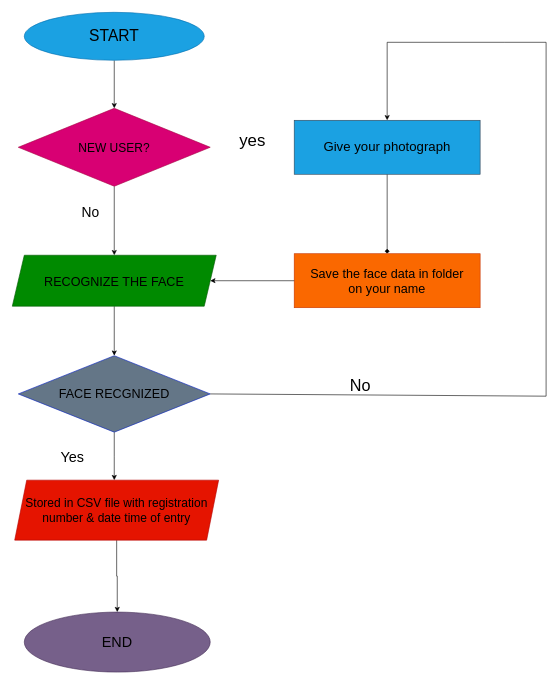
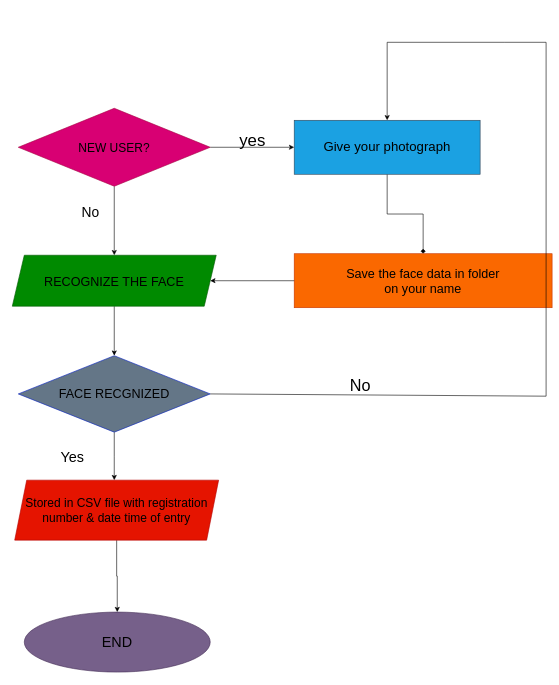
(114, 36) -> none
(114, 102) -> none
none -> (288, 147)
(387, 281) -> (423, 281)
